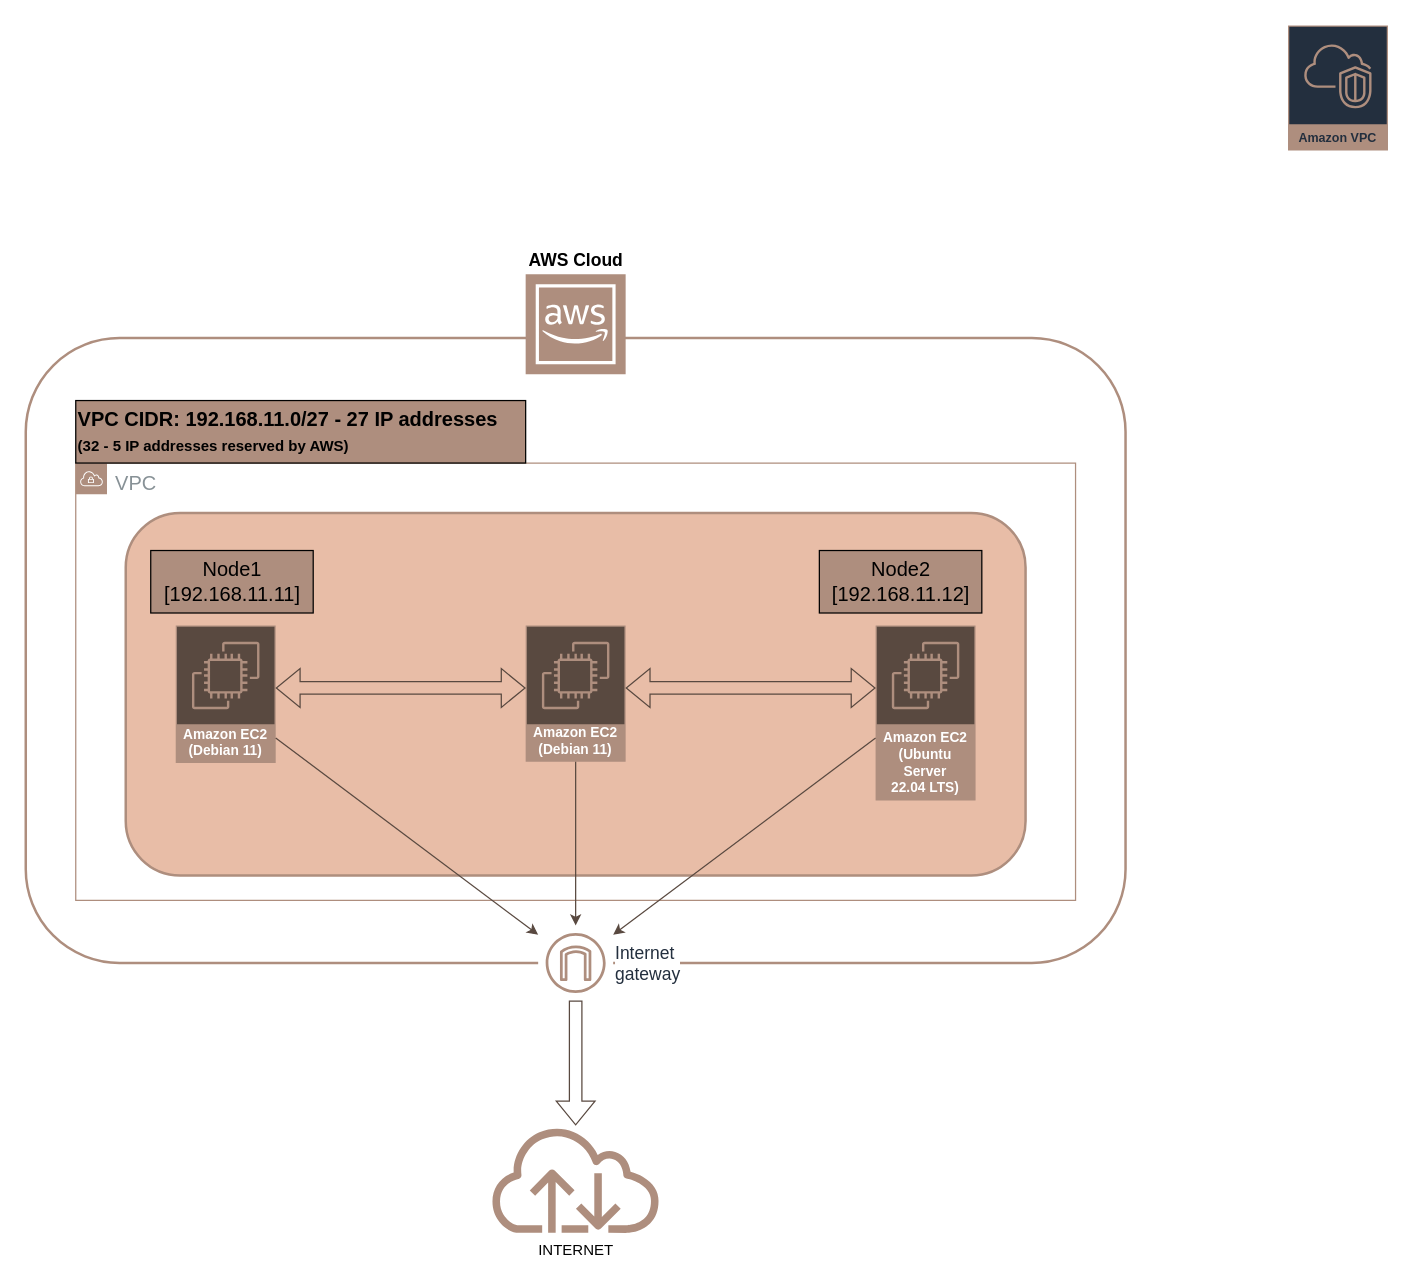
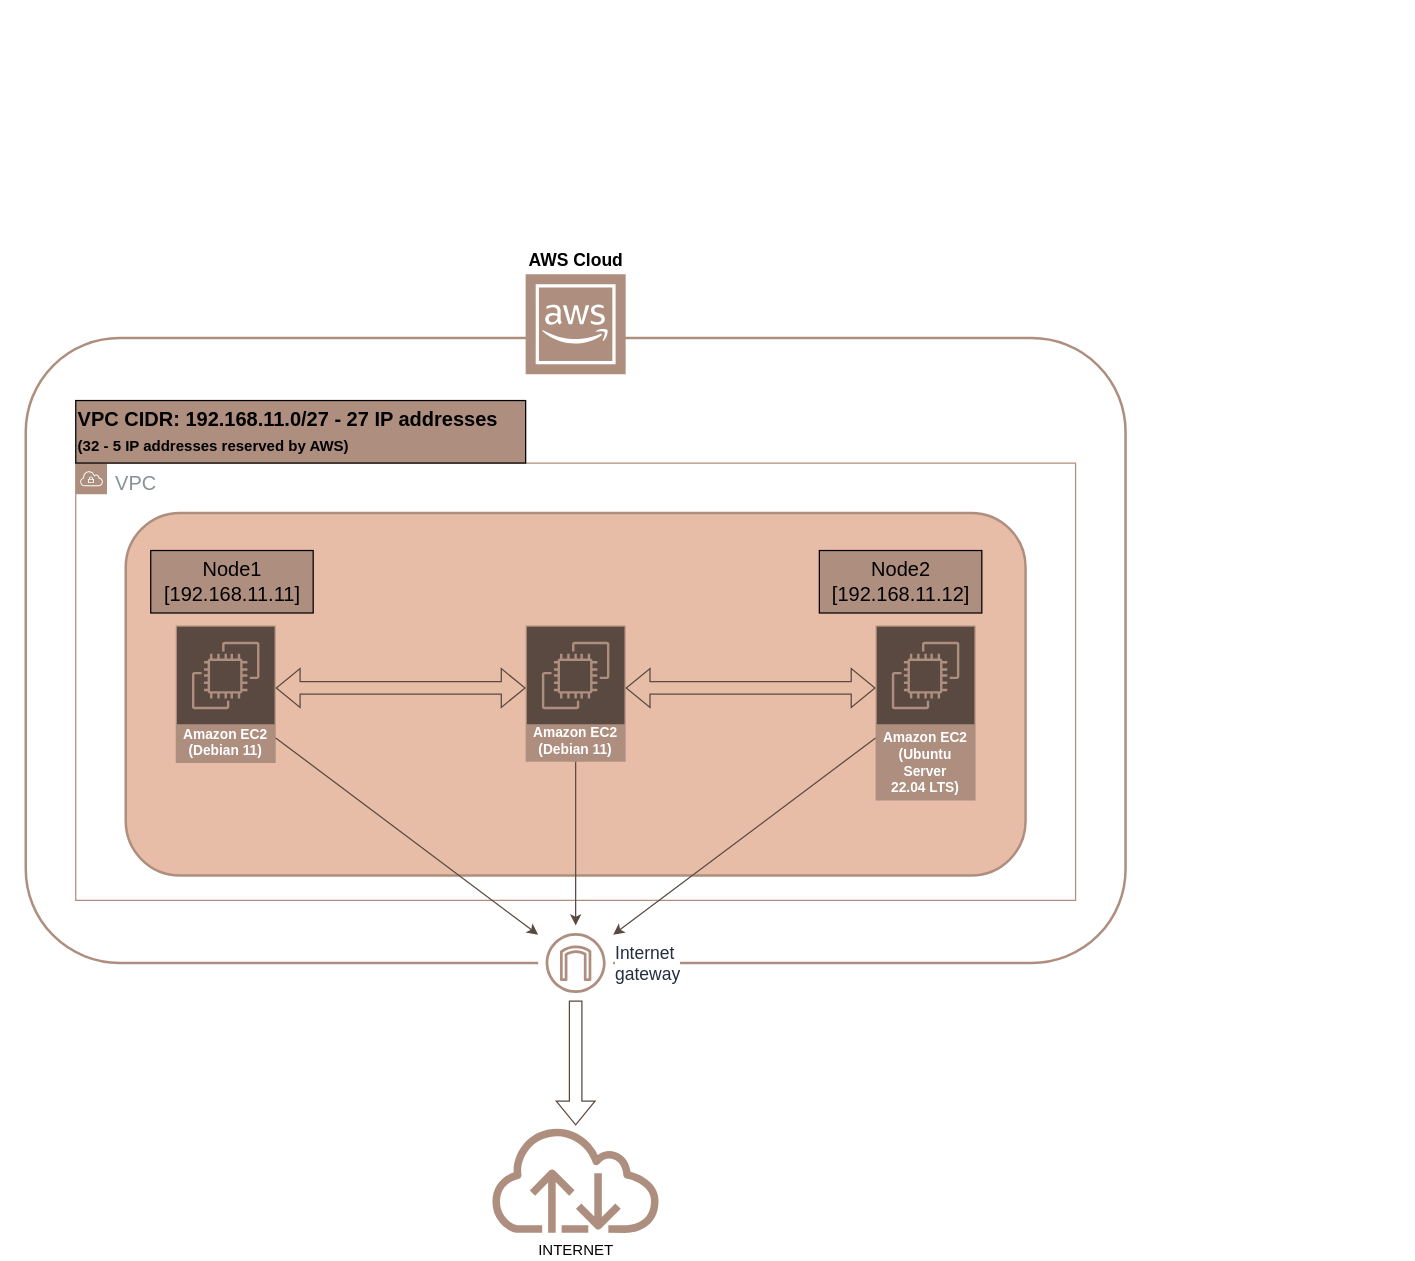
(1338, 88) -> none
